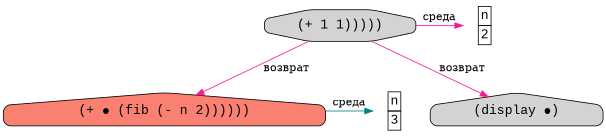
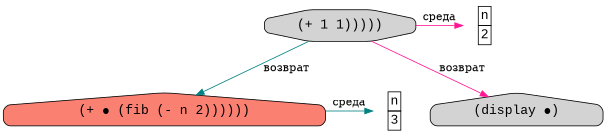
(256, 67) -> (256, 67)
